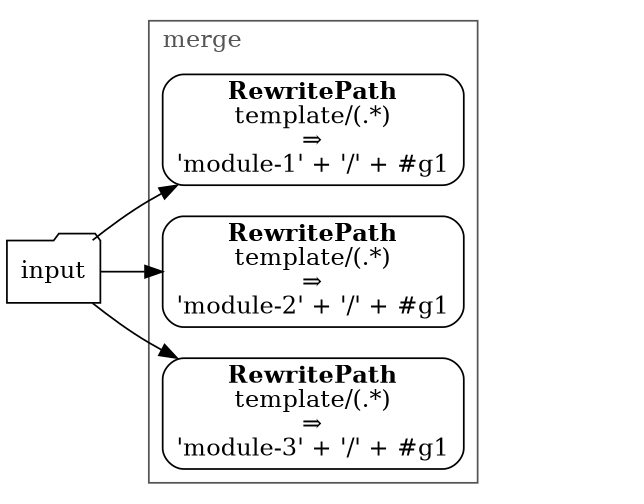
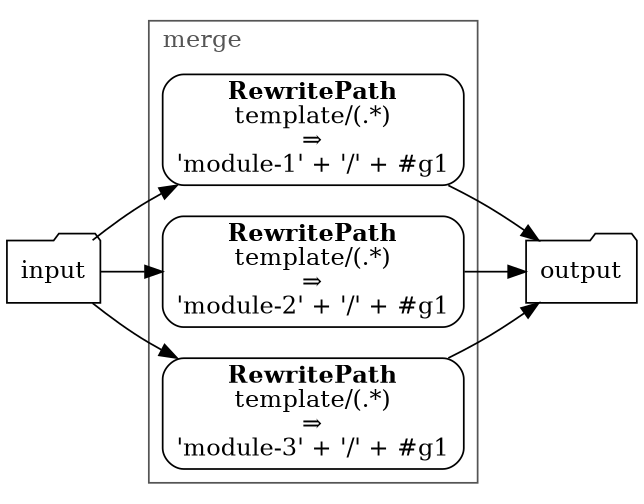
none -> (581, 272)
